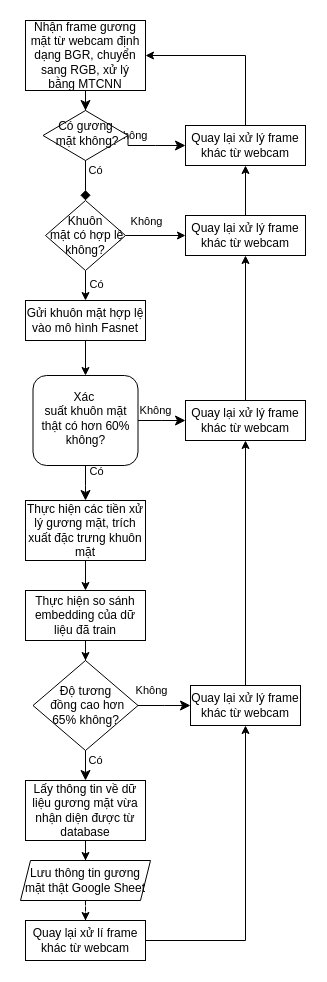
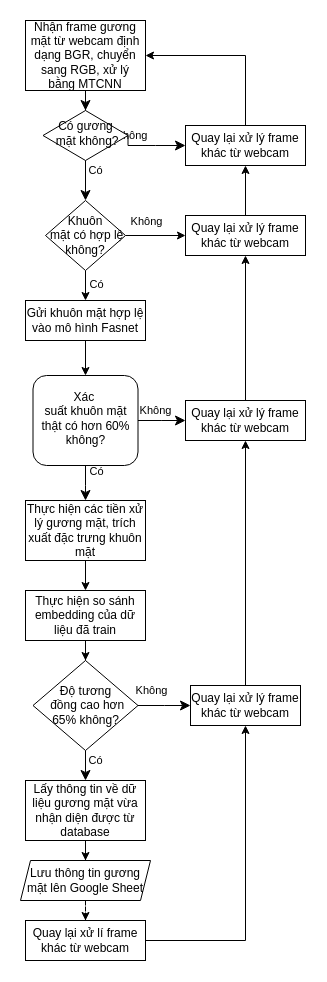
(86, 190) -> (86, 191)
(86, 881) -> (86, 881)
